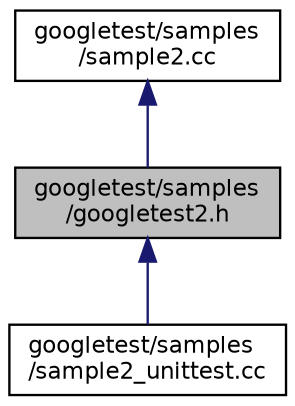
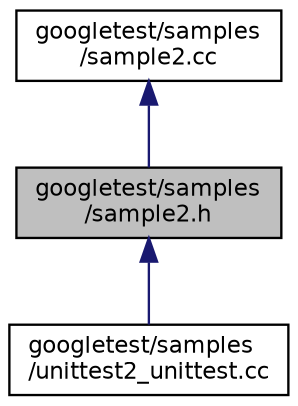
(148, 203) -> (149, 203)
(148, 360) -> (149, 360)
